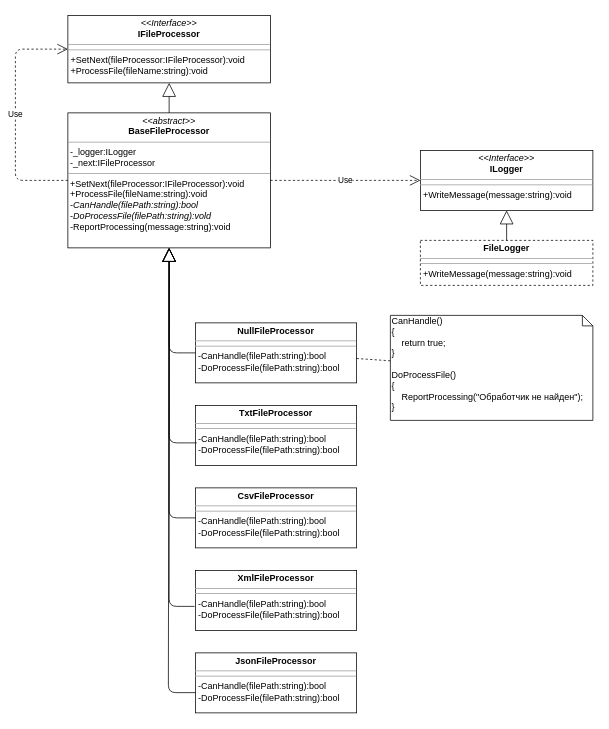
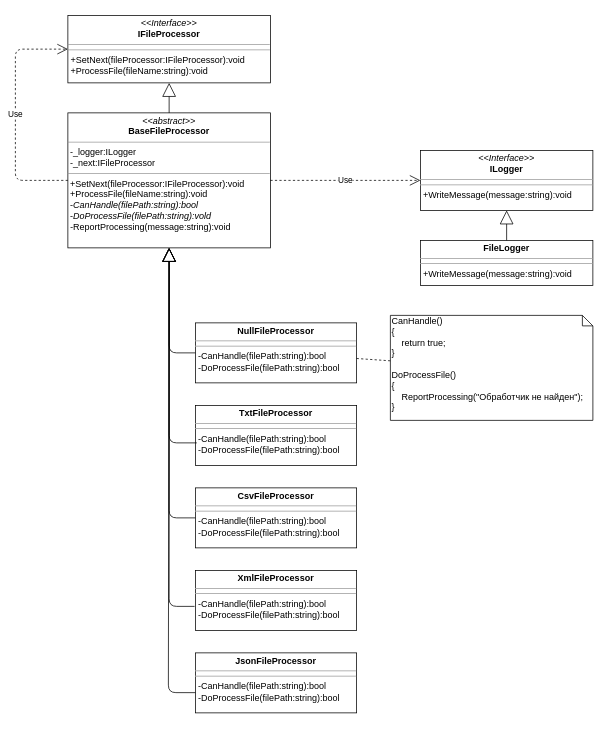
(507, 263) -> (507, 263)
